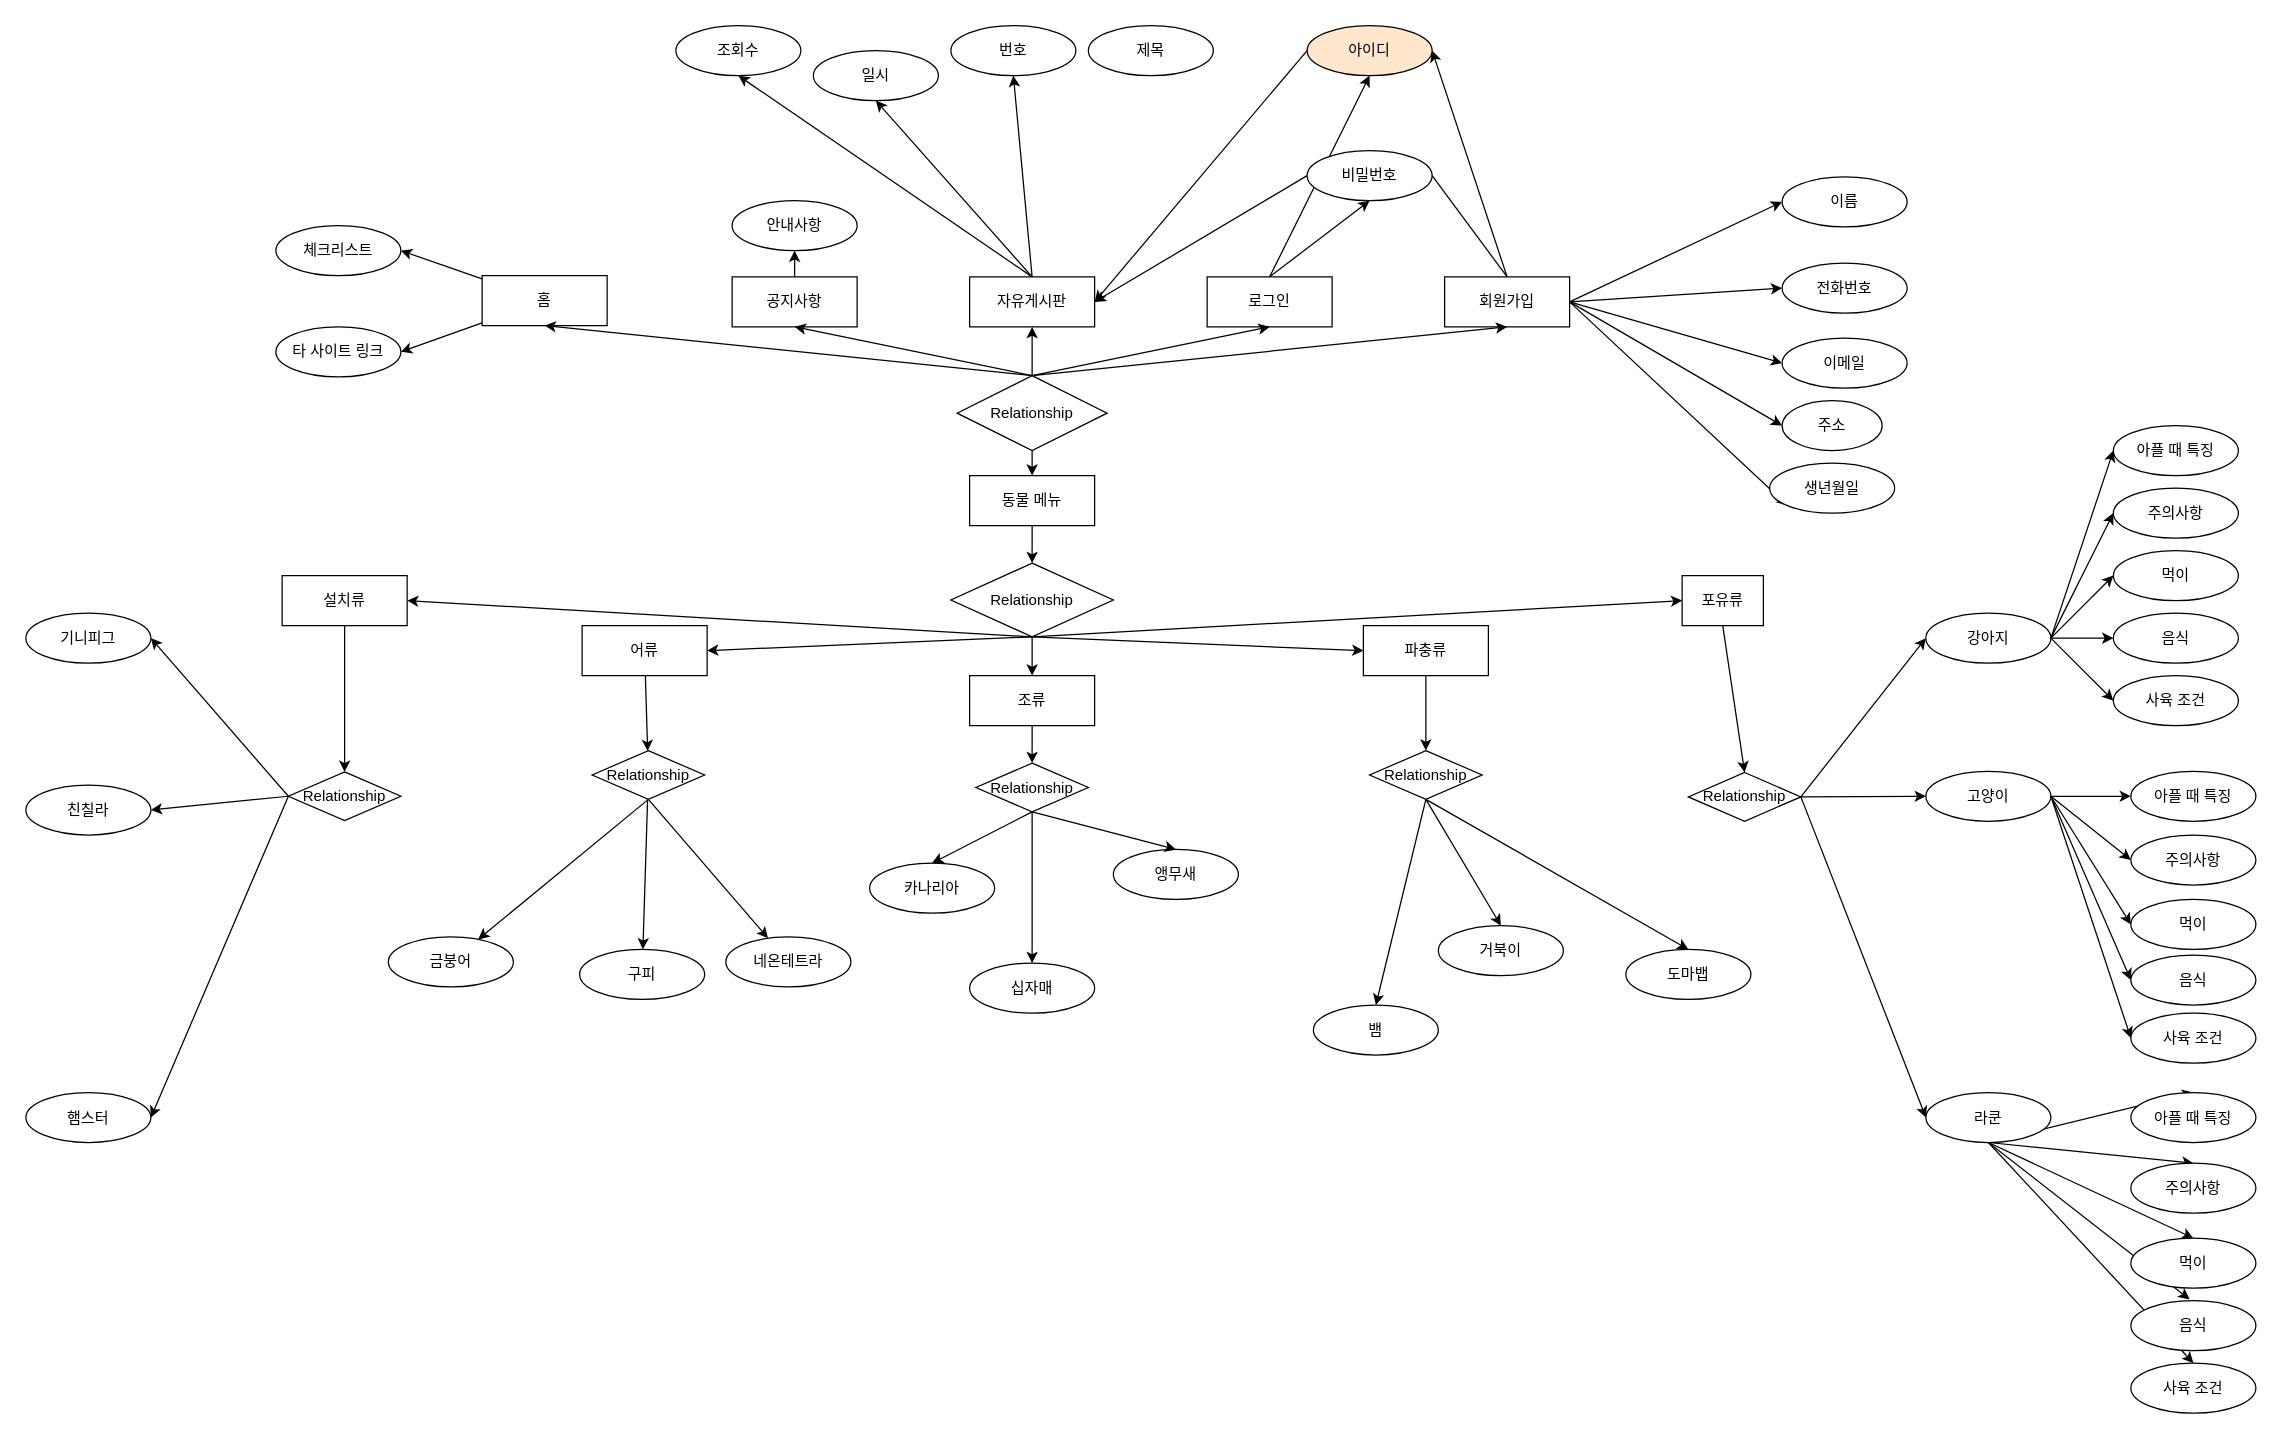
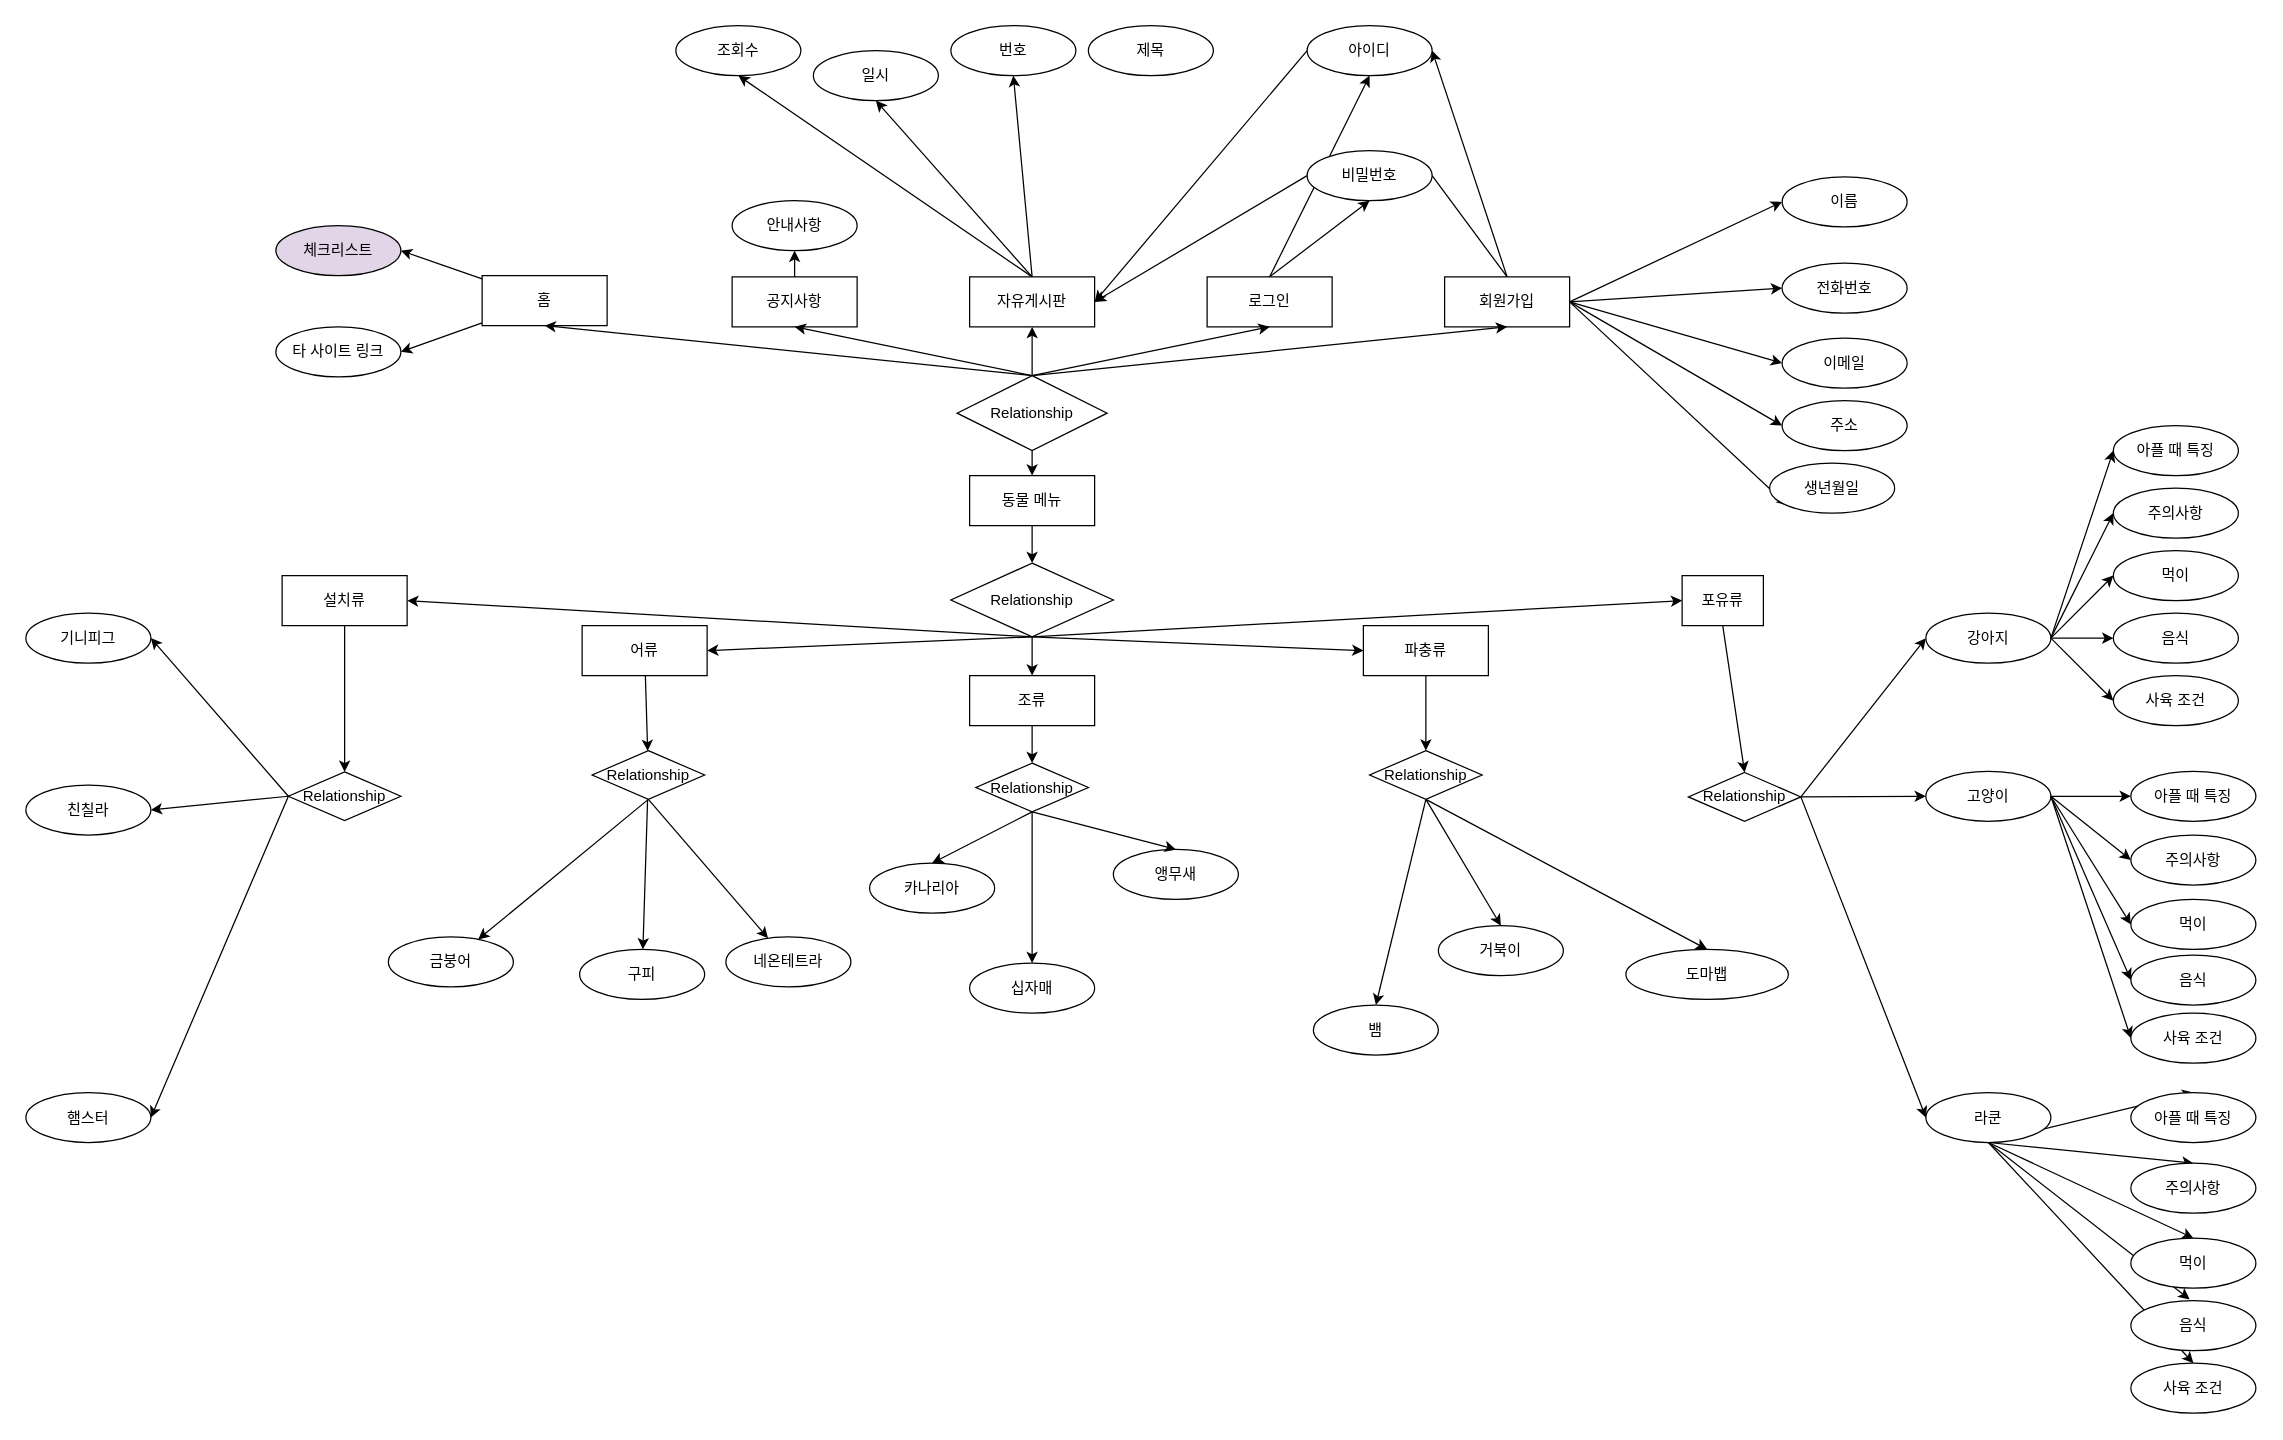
(1369, 51) -> (1369, 51)
(338, 251) -> (338, 251)
(1832, 426) -> (1844, 426)
(1688, 974) -> (1707, 974)
